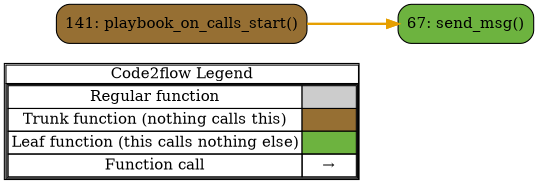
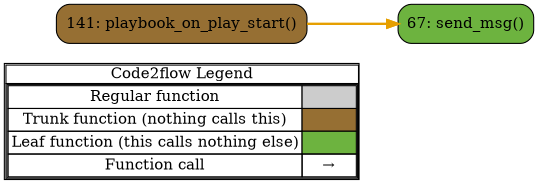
(182, 24) -> (182, 24)
